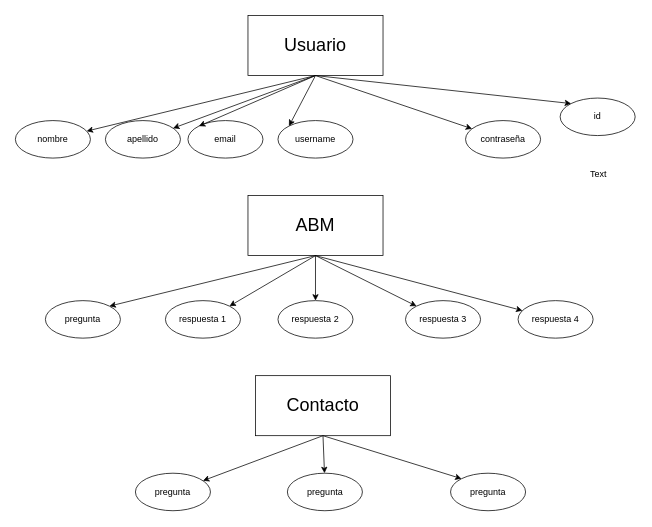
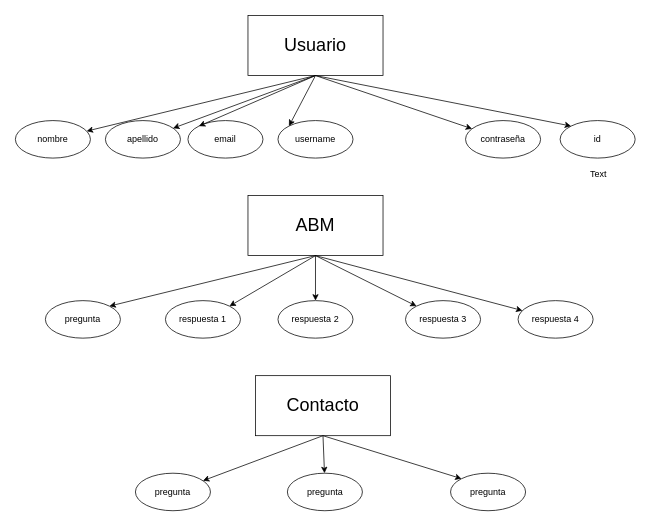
(597, 117) -> (597, 139)
